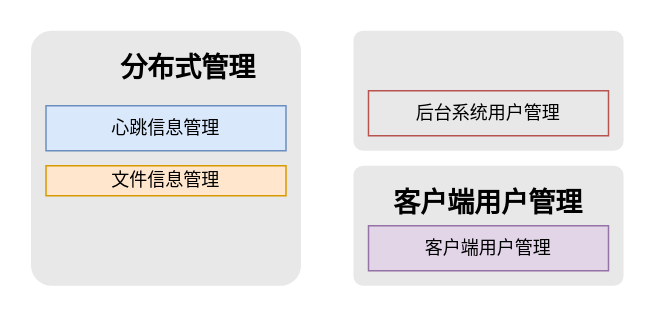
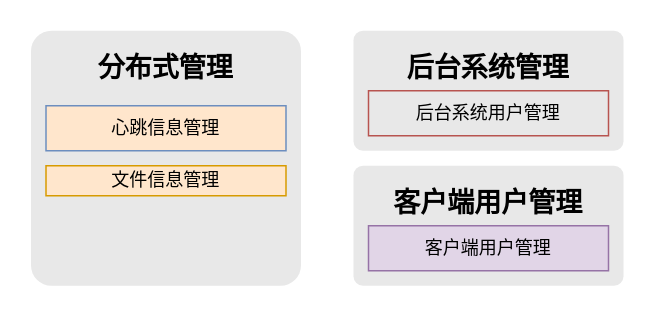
(188, 68) -> (166, 68)
none -> (488, 68)
(166, 128) -> (166, 128)
